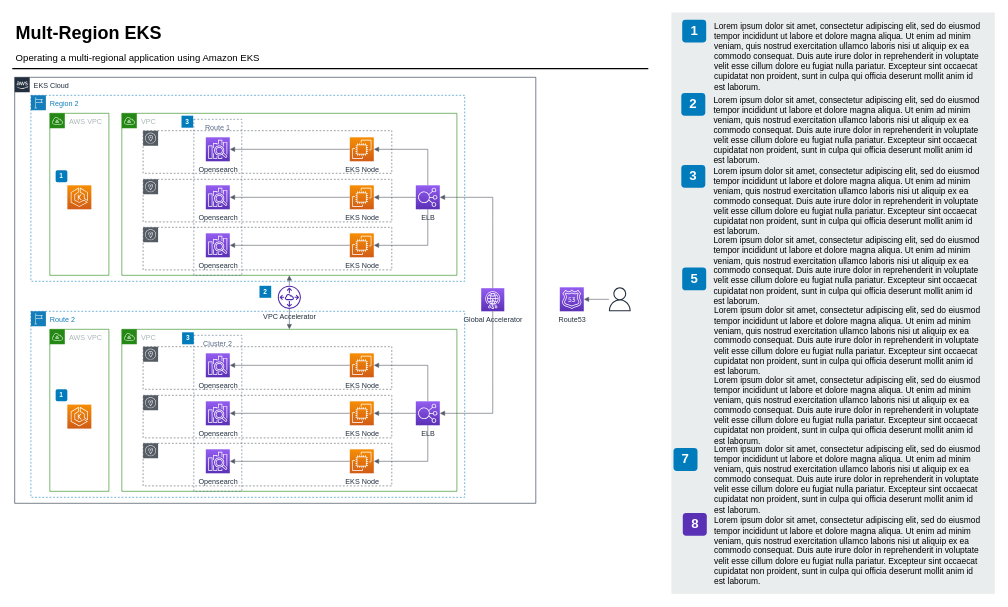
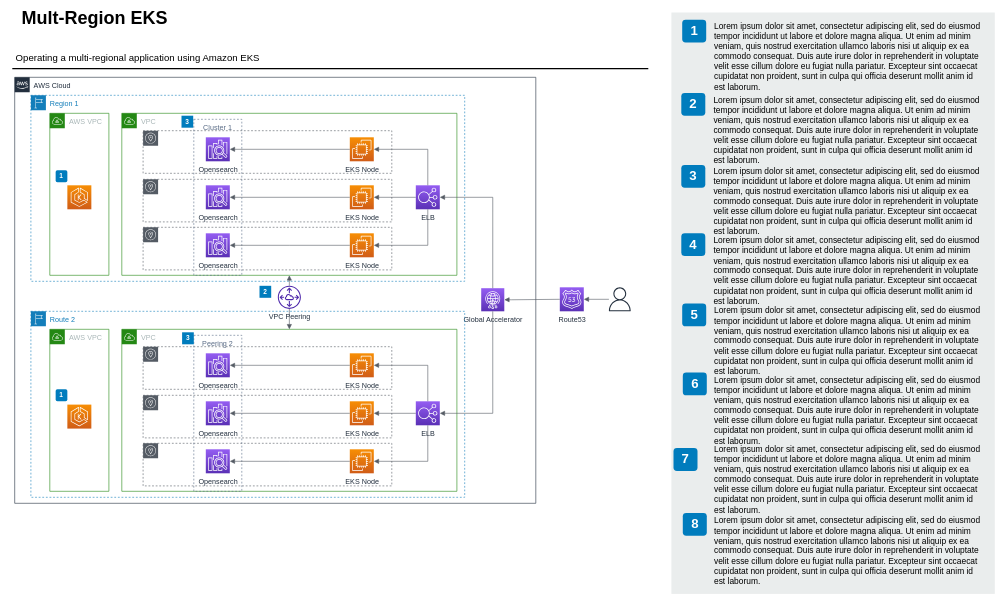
(96, 32) -> (102, 17)
(50, 86) -> (50, 86)
(64, 104) -> (64, 104)
(218, 127) -> (218, 127)
none -> (693, 245)
(694, 279) -> (694, 315)
none -> (538, 299)
(290, 317) -> (290, 317)
(218, 343) -> (218, 343)
none -> (695, 384)
(695, 524) -> (695, 524)
